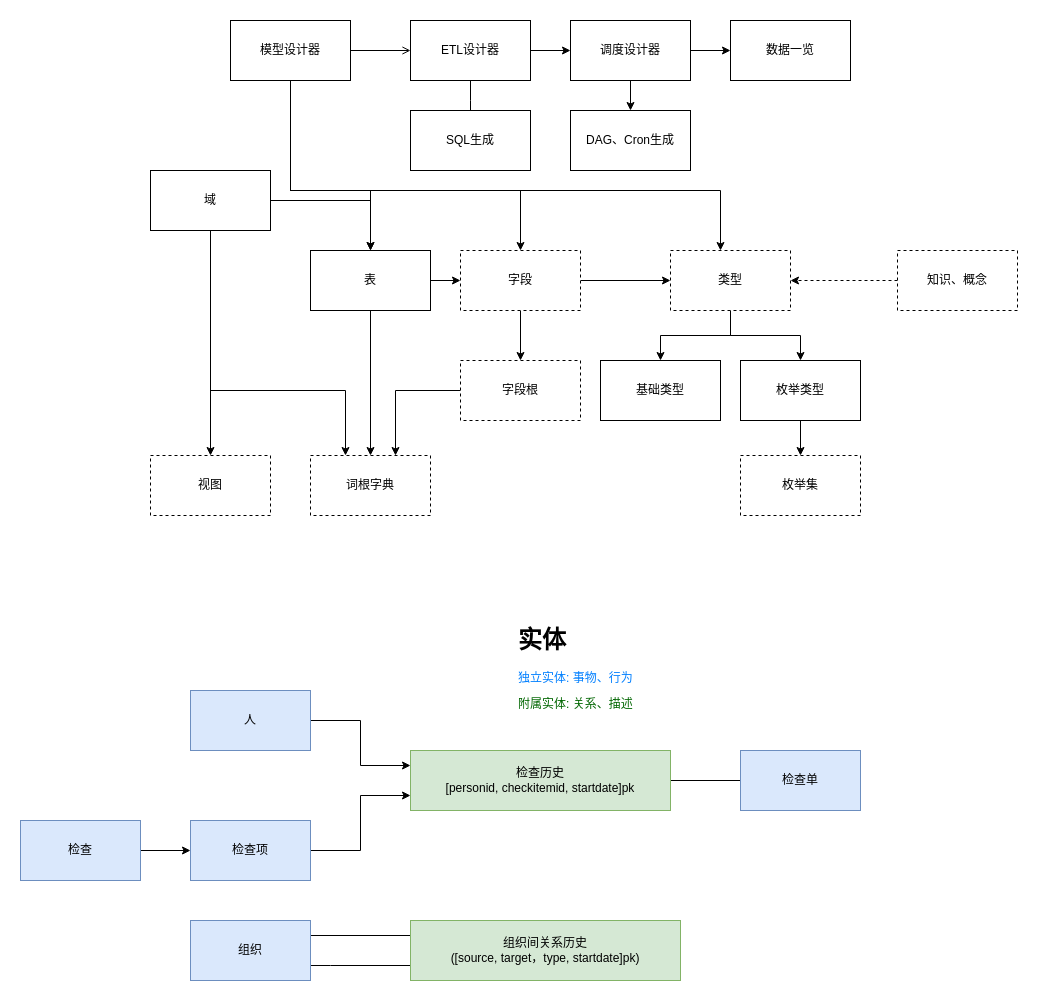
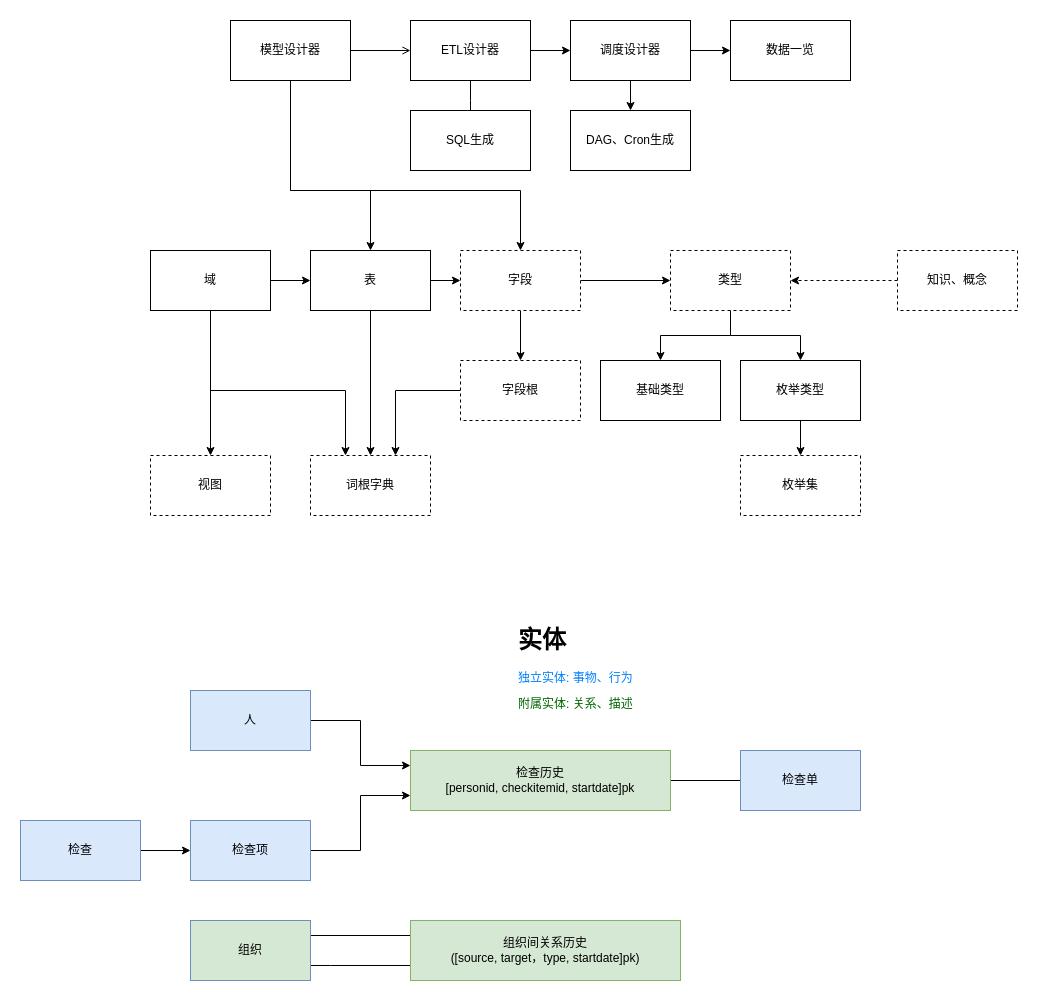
(648, 191) -> none
(211, 201) -> (211, 281)
(251, 951) -> (251, 951)
